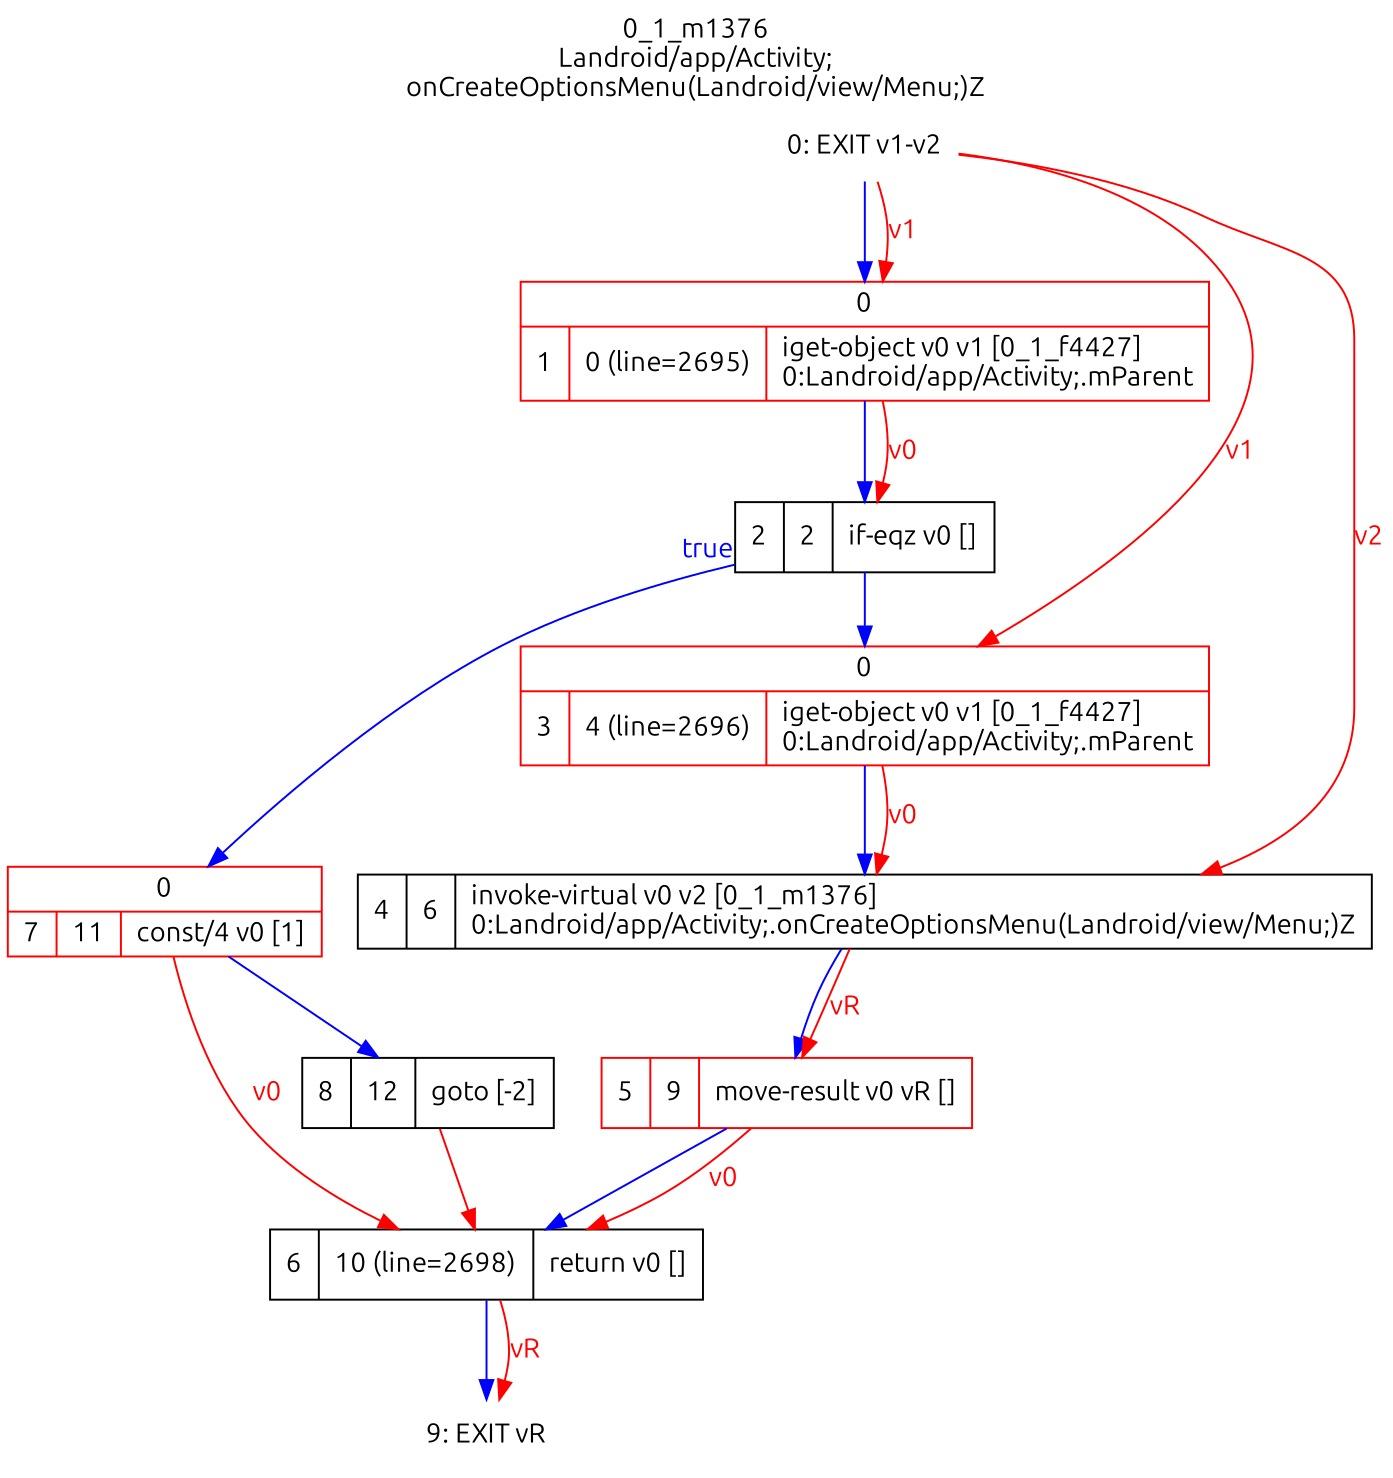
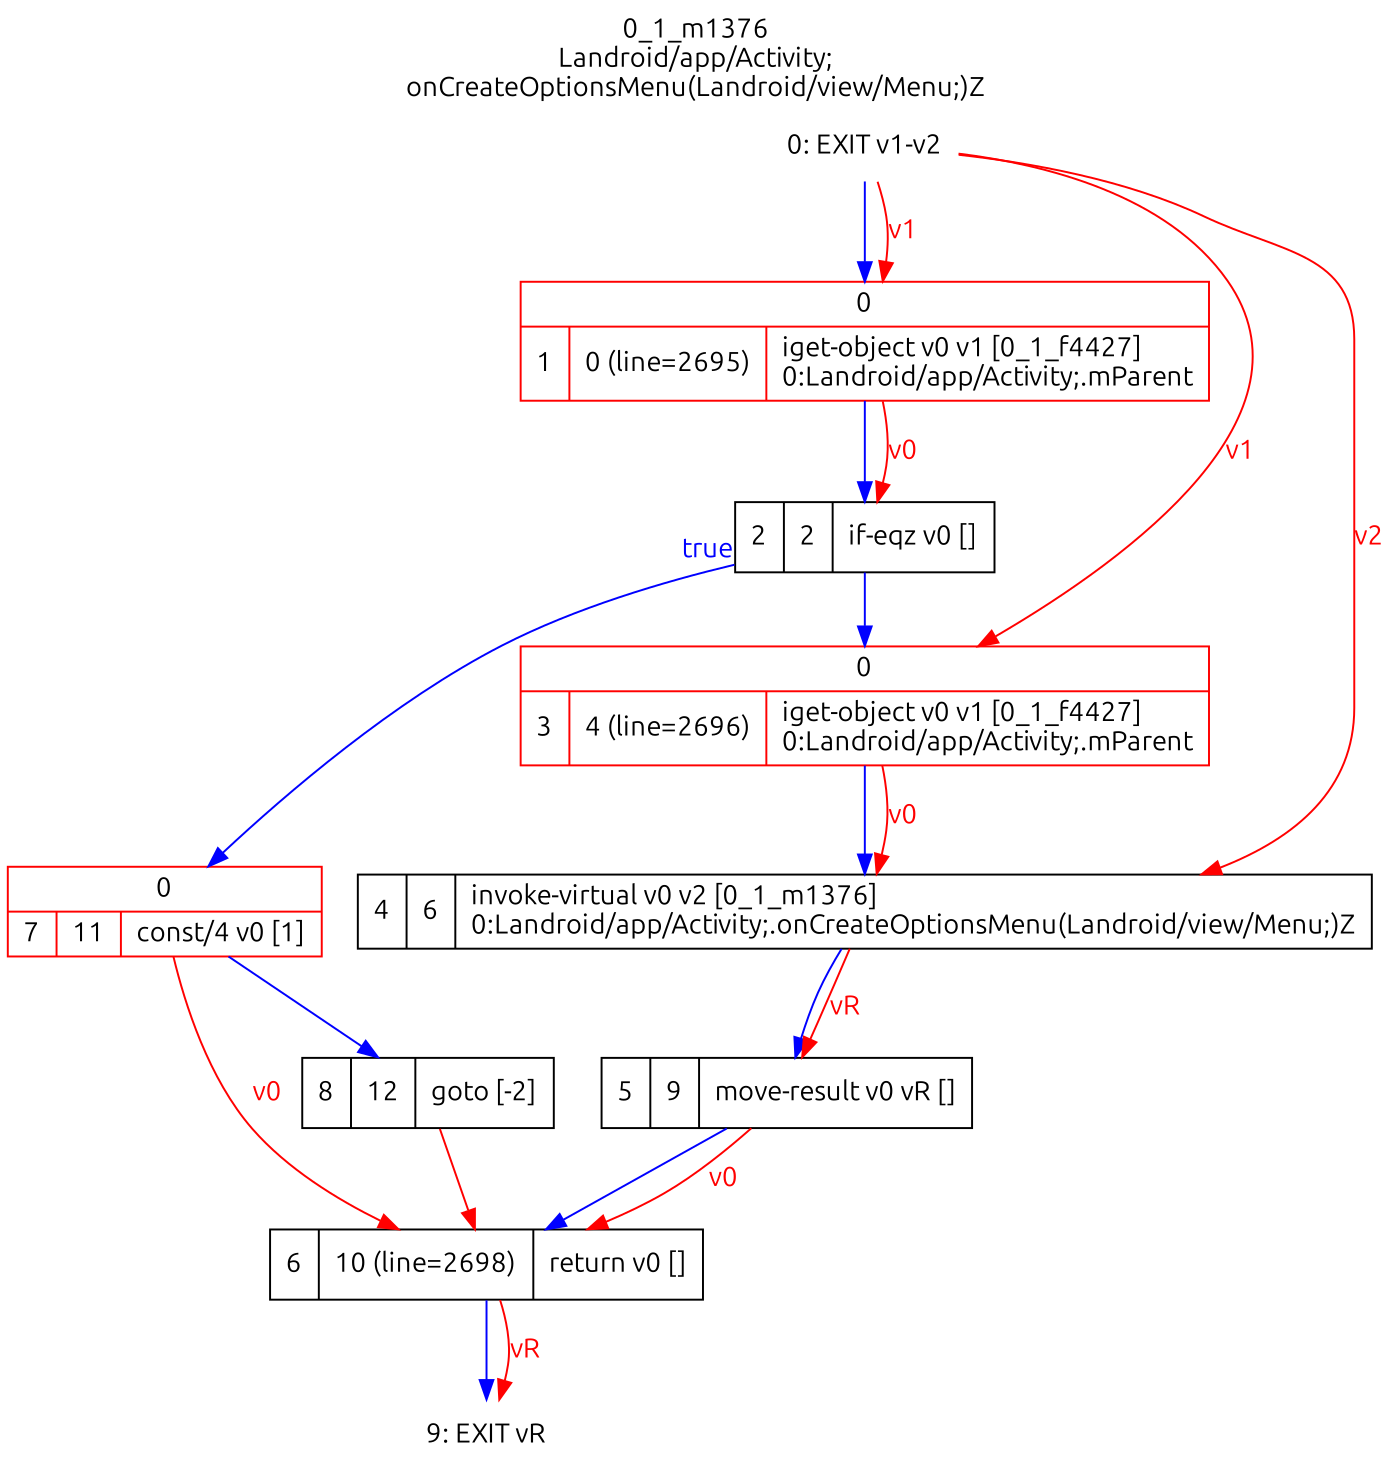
(787, 1093) -> (787, 1093)
